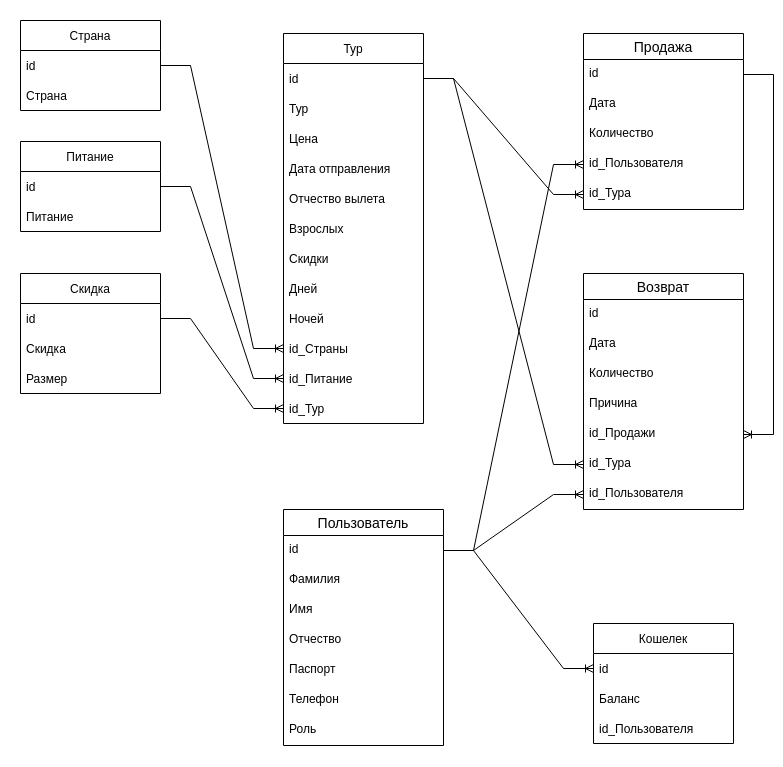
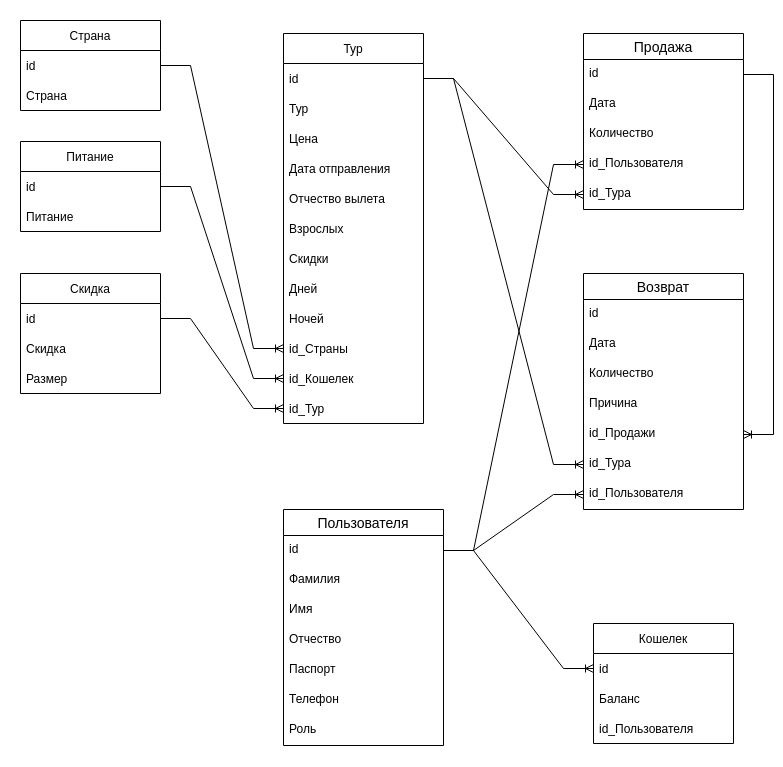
(321, 379) -> (321, 379)
(363, 523) -> (363, 523)
